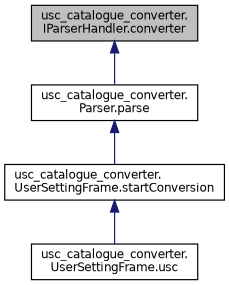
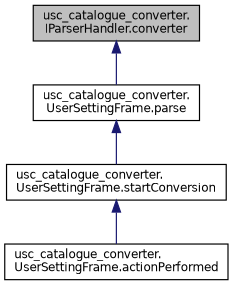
(115, 103) -> (116, 103)
(115, 262) -> (116, 262)
